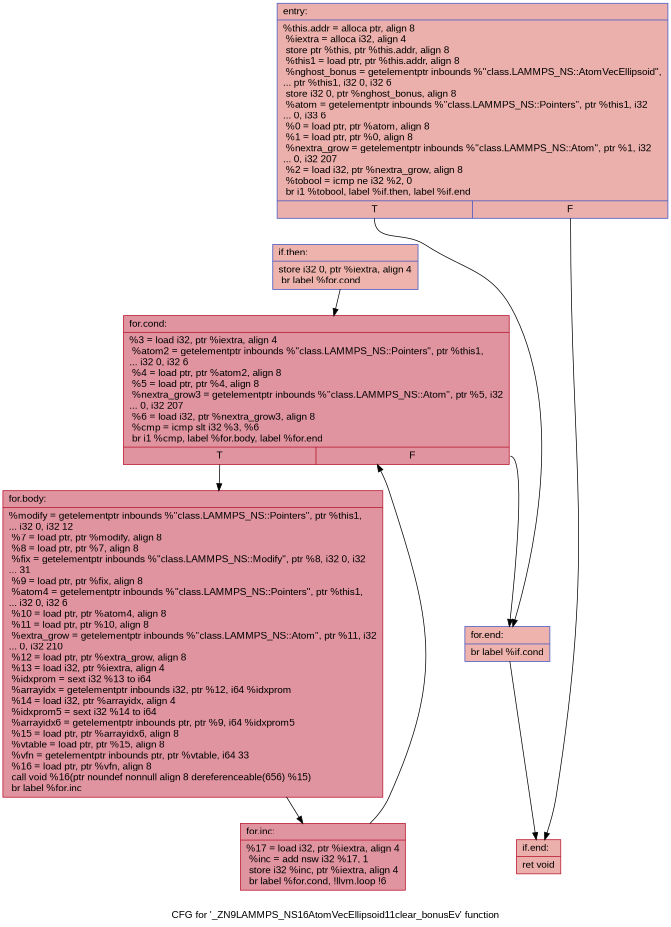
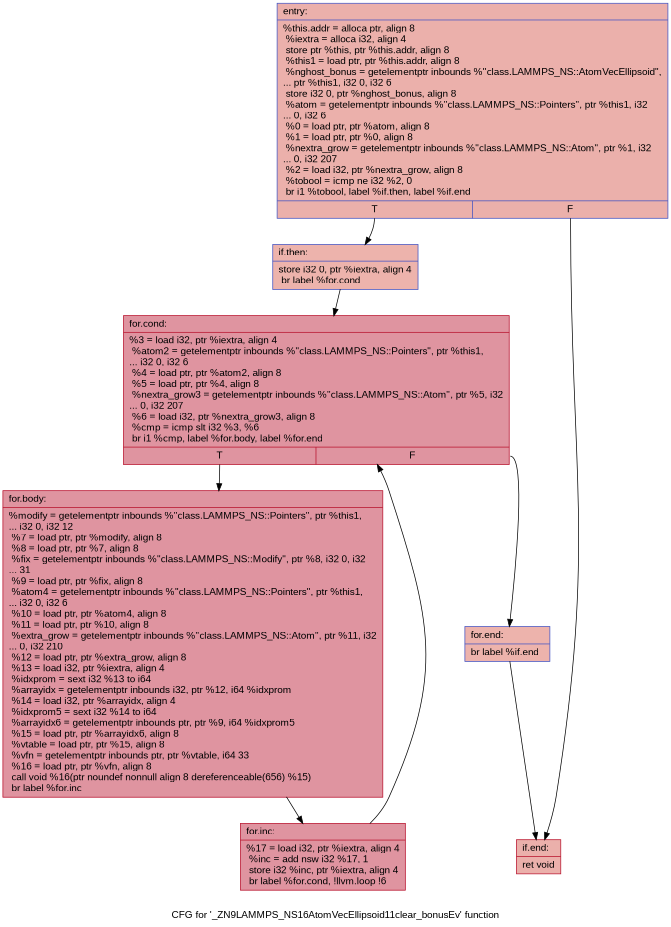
(305, 115) -> (305, 115)
(535, 378) -> (373, 229)
(507, 652) -> (505, 652)
